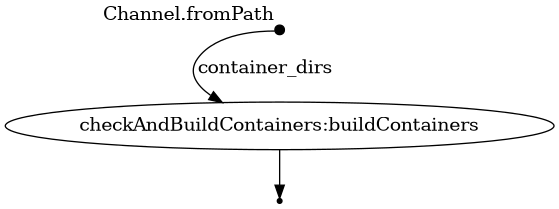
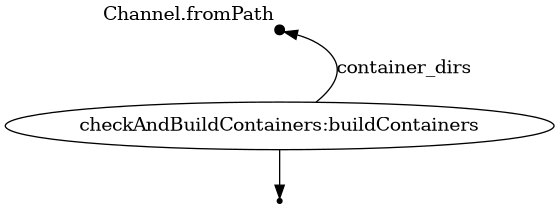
(213, 45) -> (335, 62)
